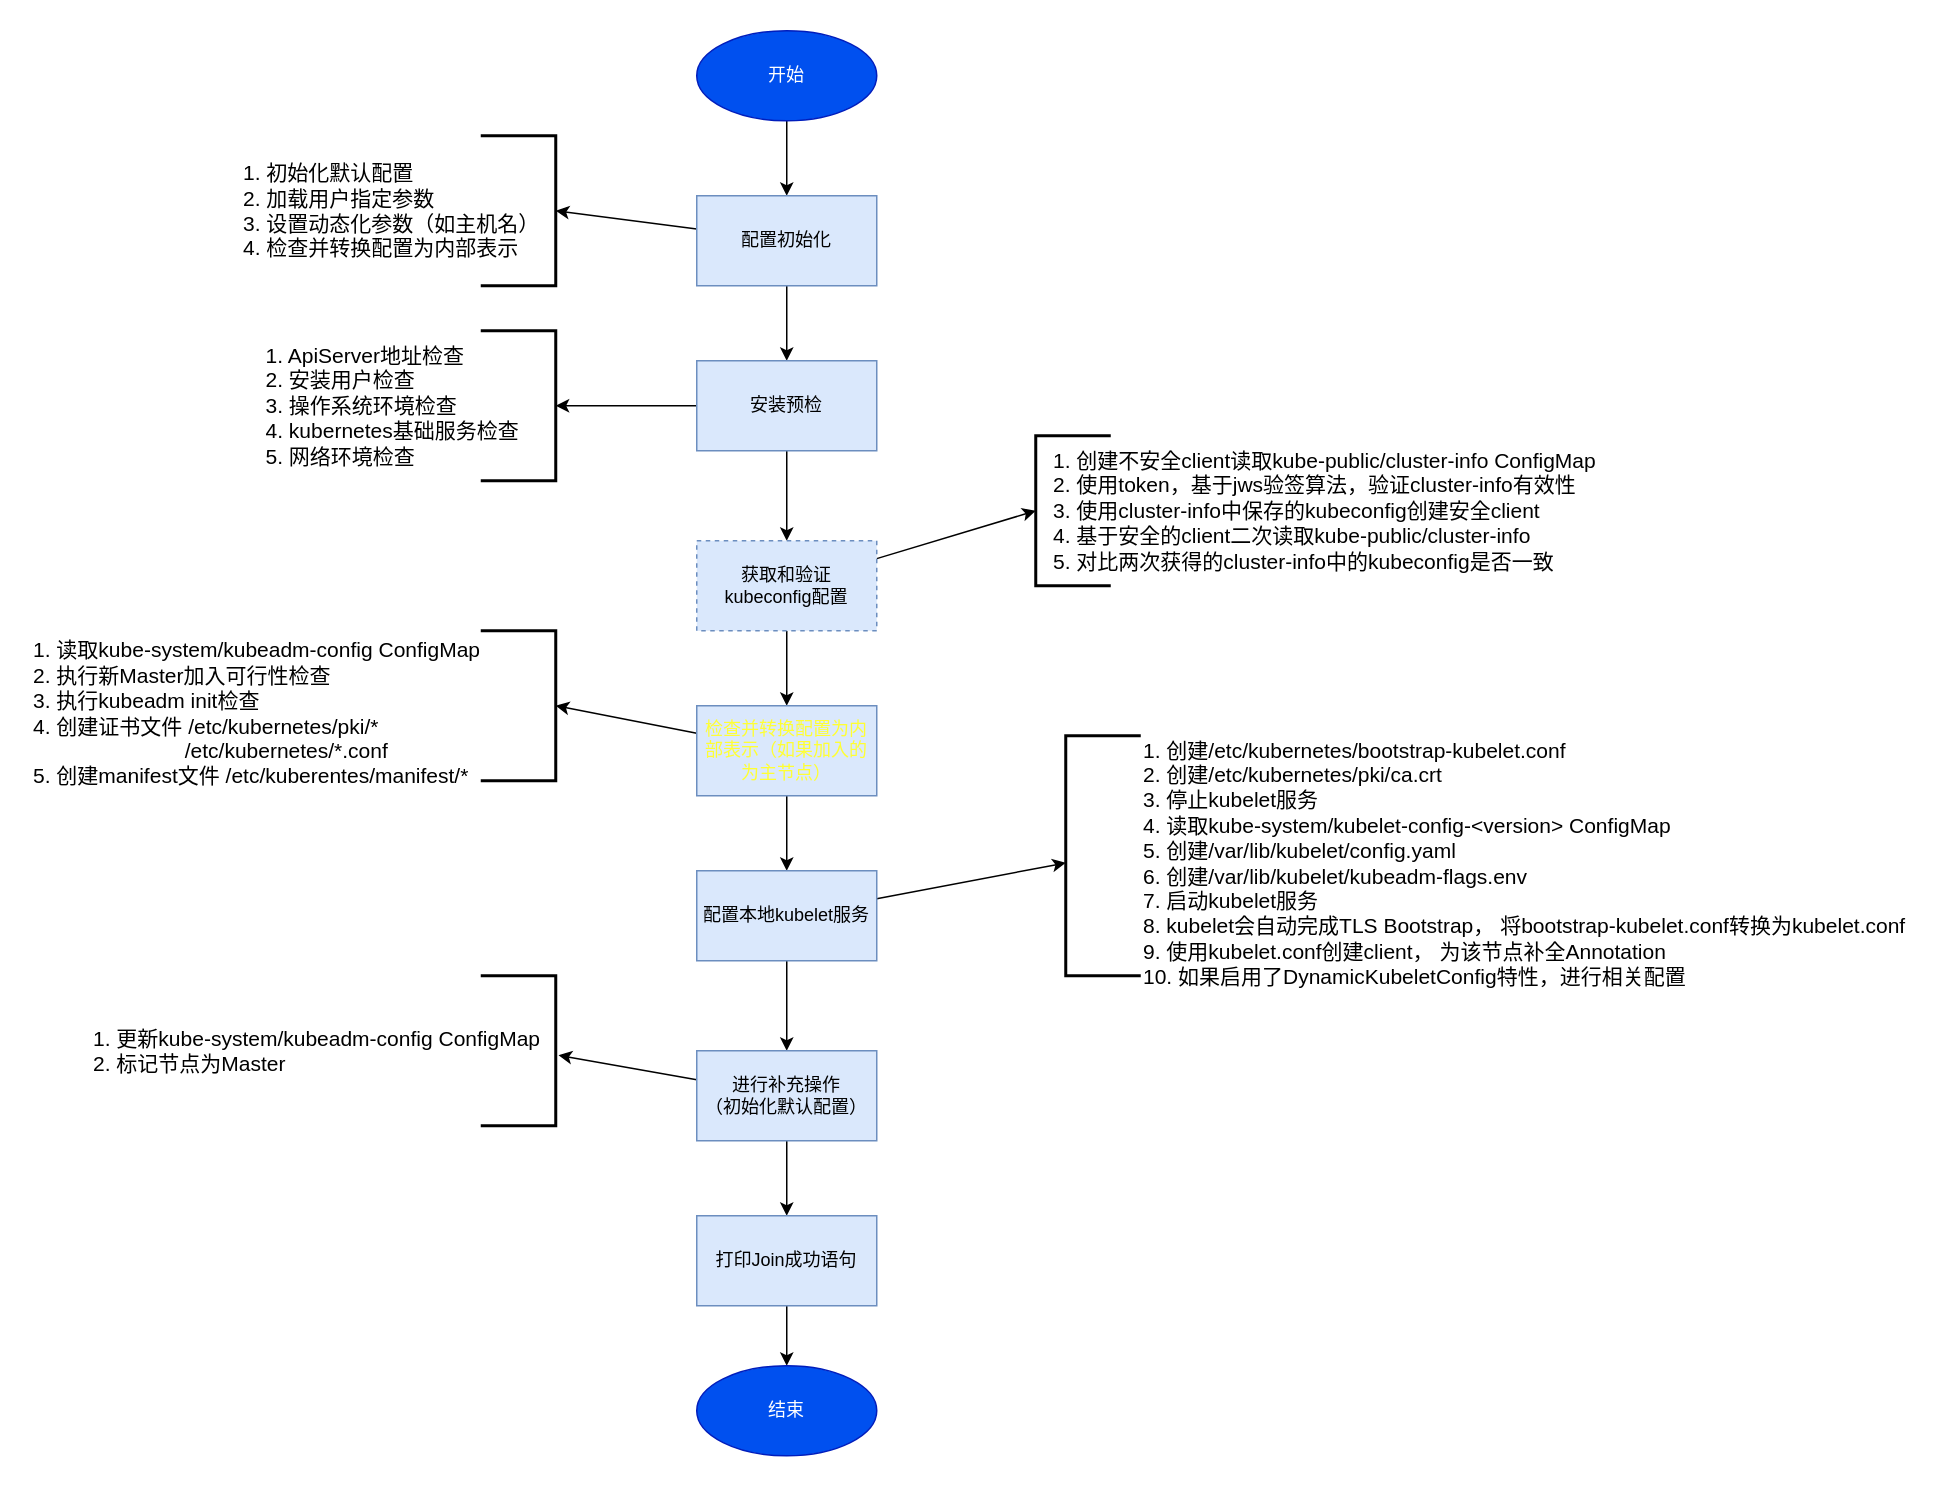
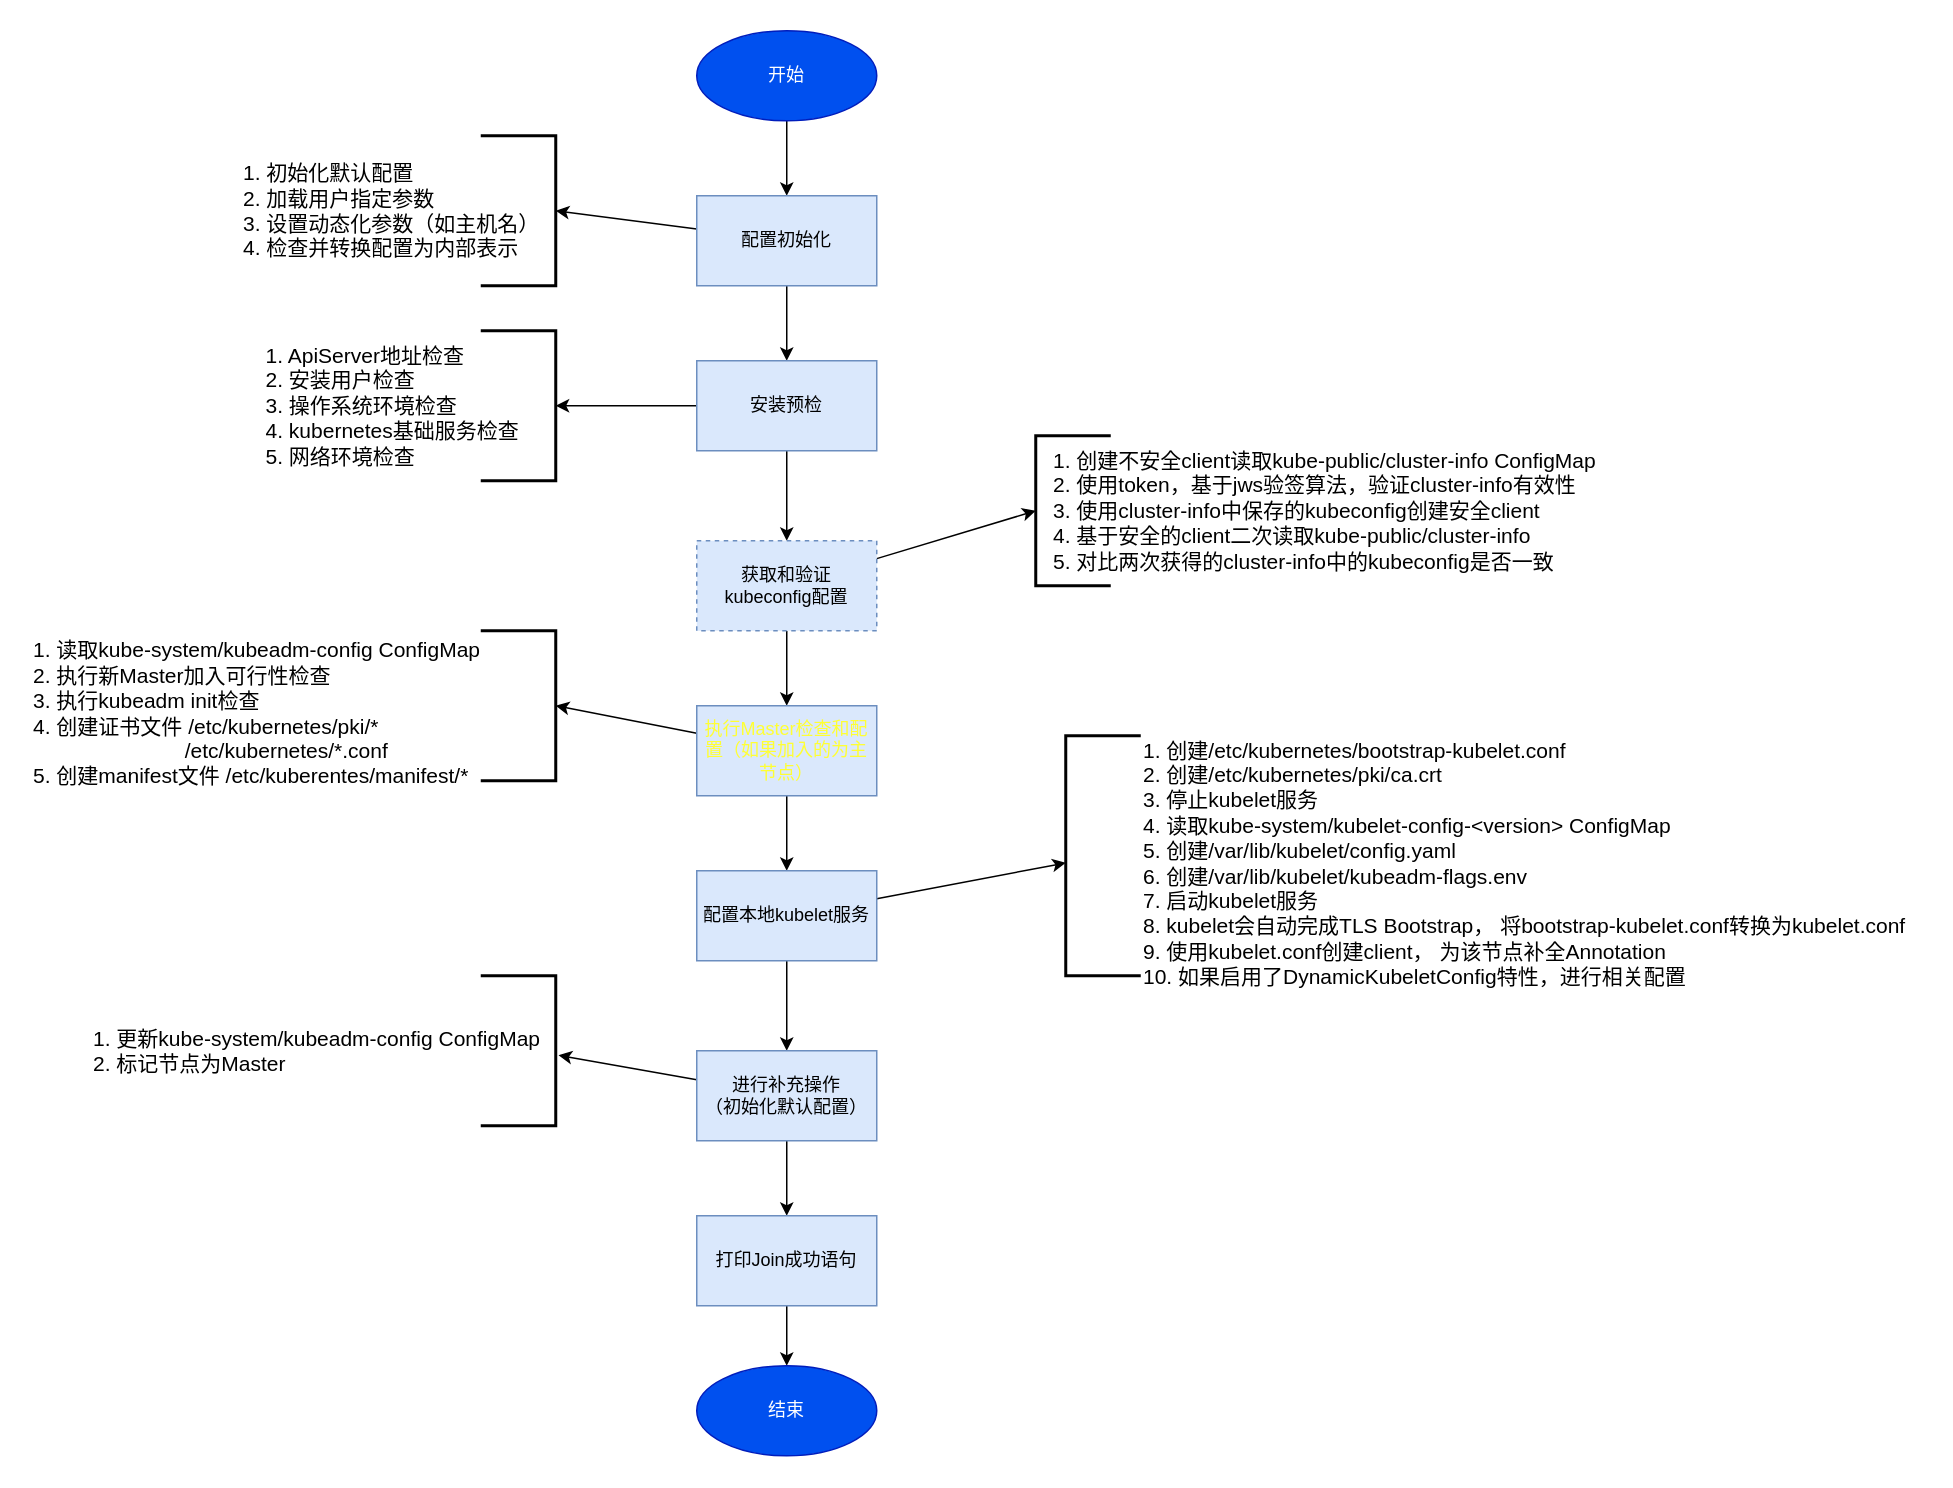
(787, 751) -> (787, 751)
